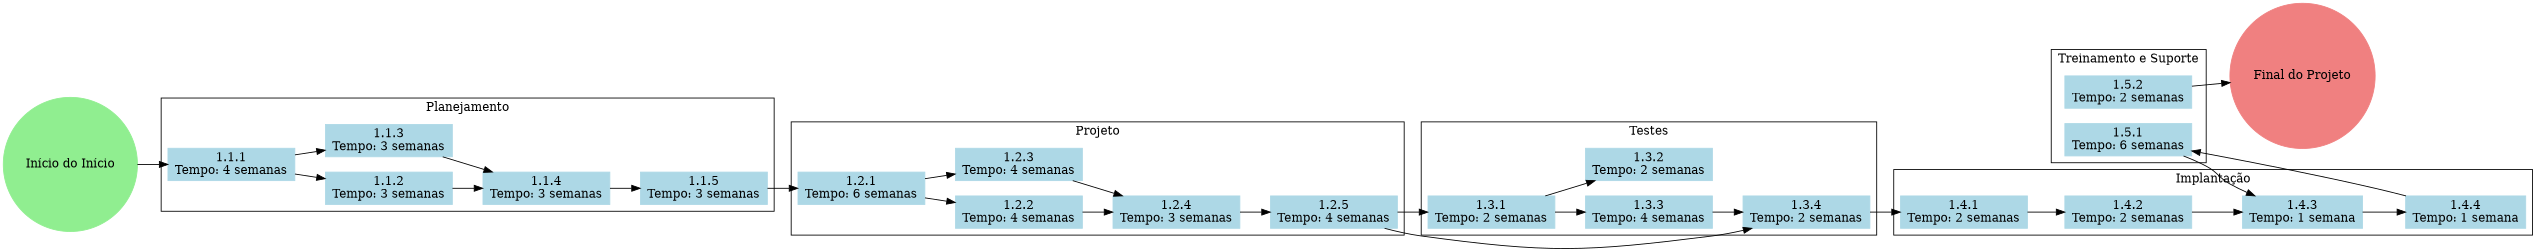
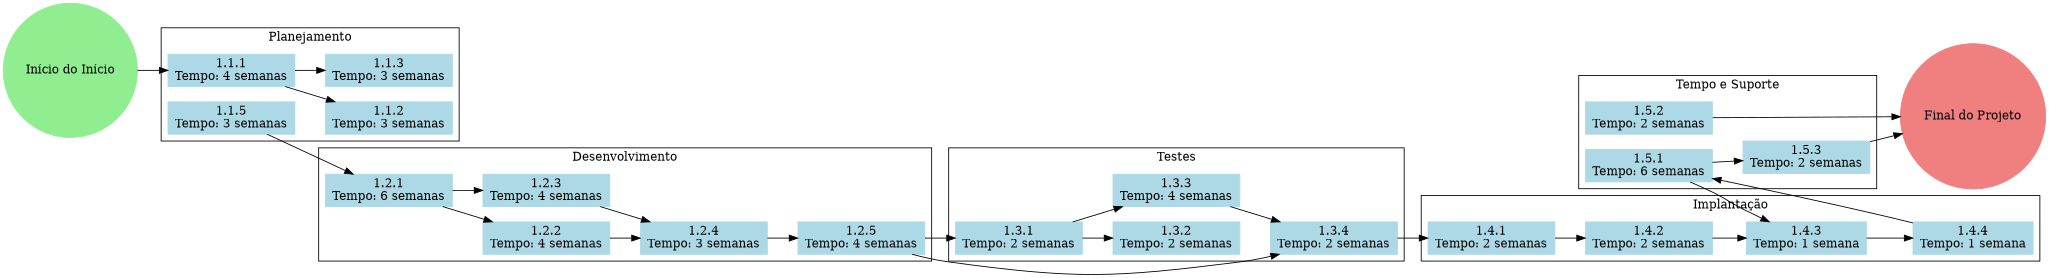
(2129, 59) -> (1728, 85)
(1098, 132) -> (625, 158)
none -> (1806, 157)
(546, 188) -> none
